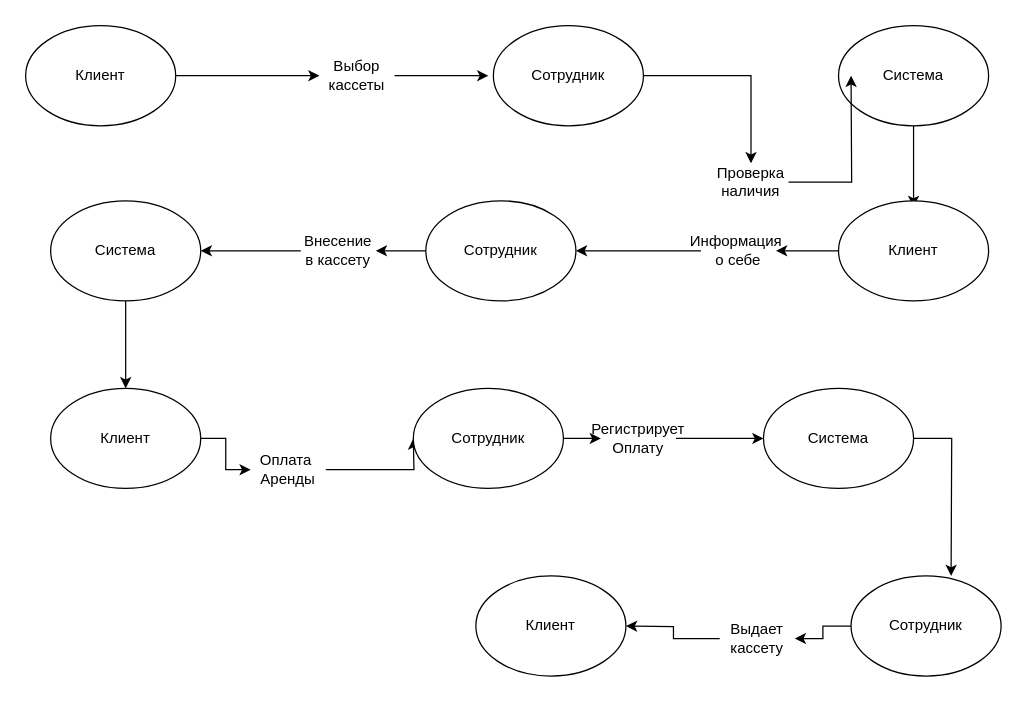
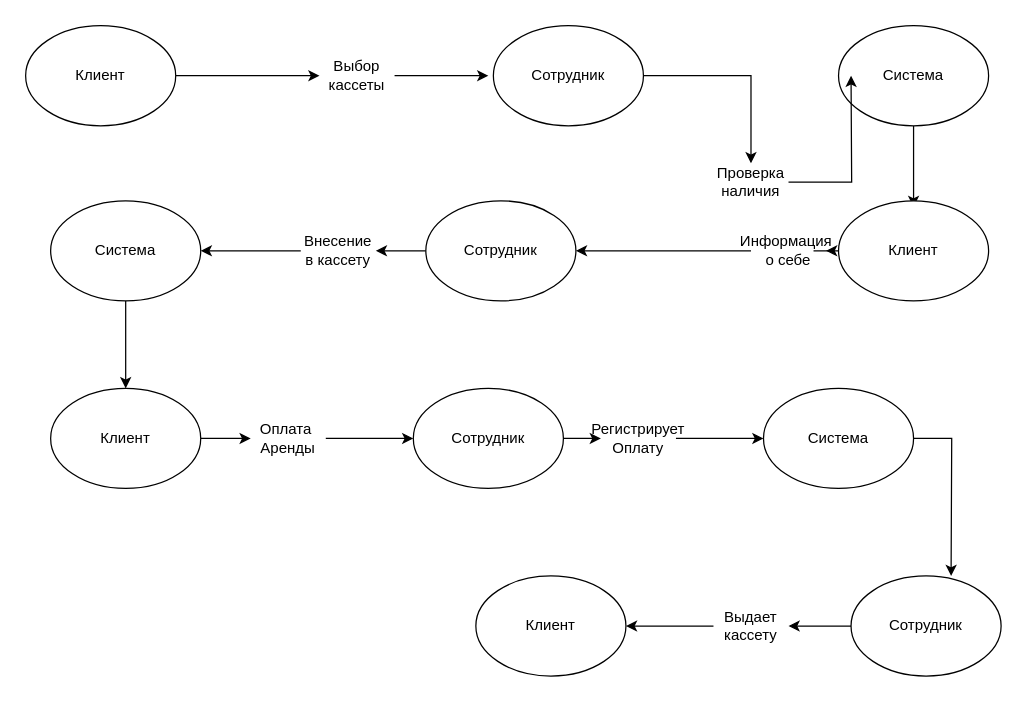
(738, 251) -> (788, 251)
(288, 469) -> (288, 438)
(757, 638) -> (751, 626)
